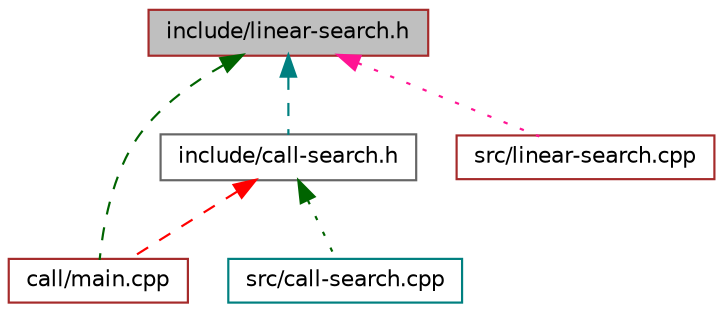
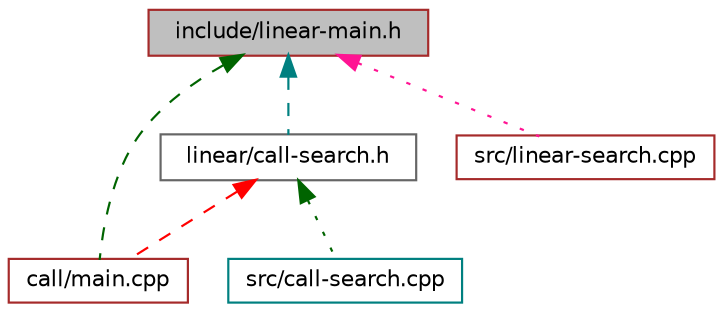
(288, 33) -> (288, 33)
(288, 157) -> (288, 157)
